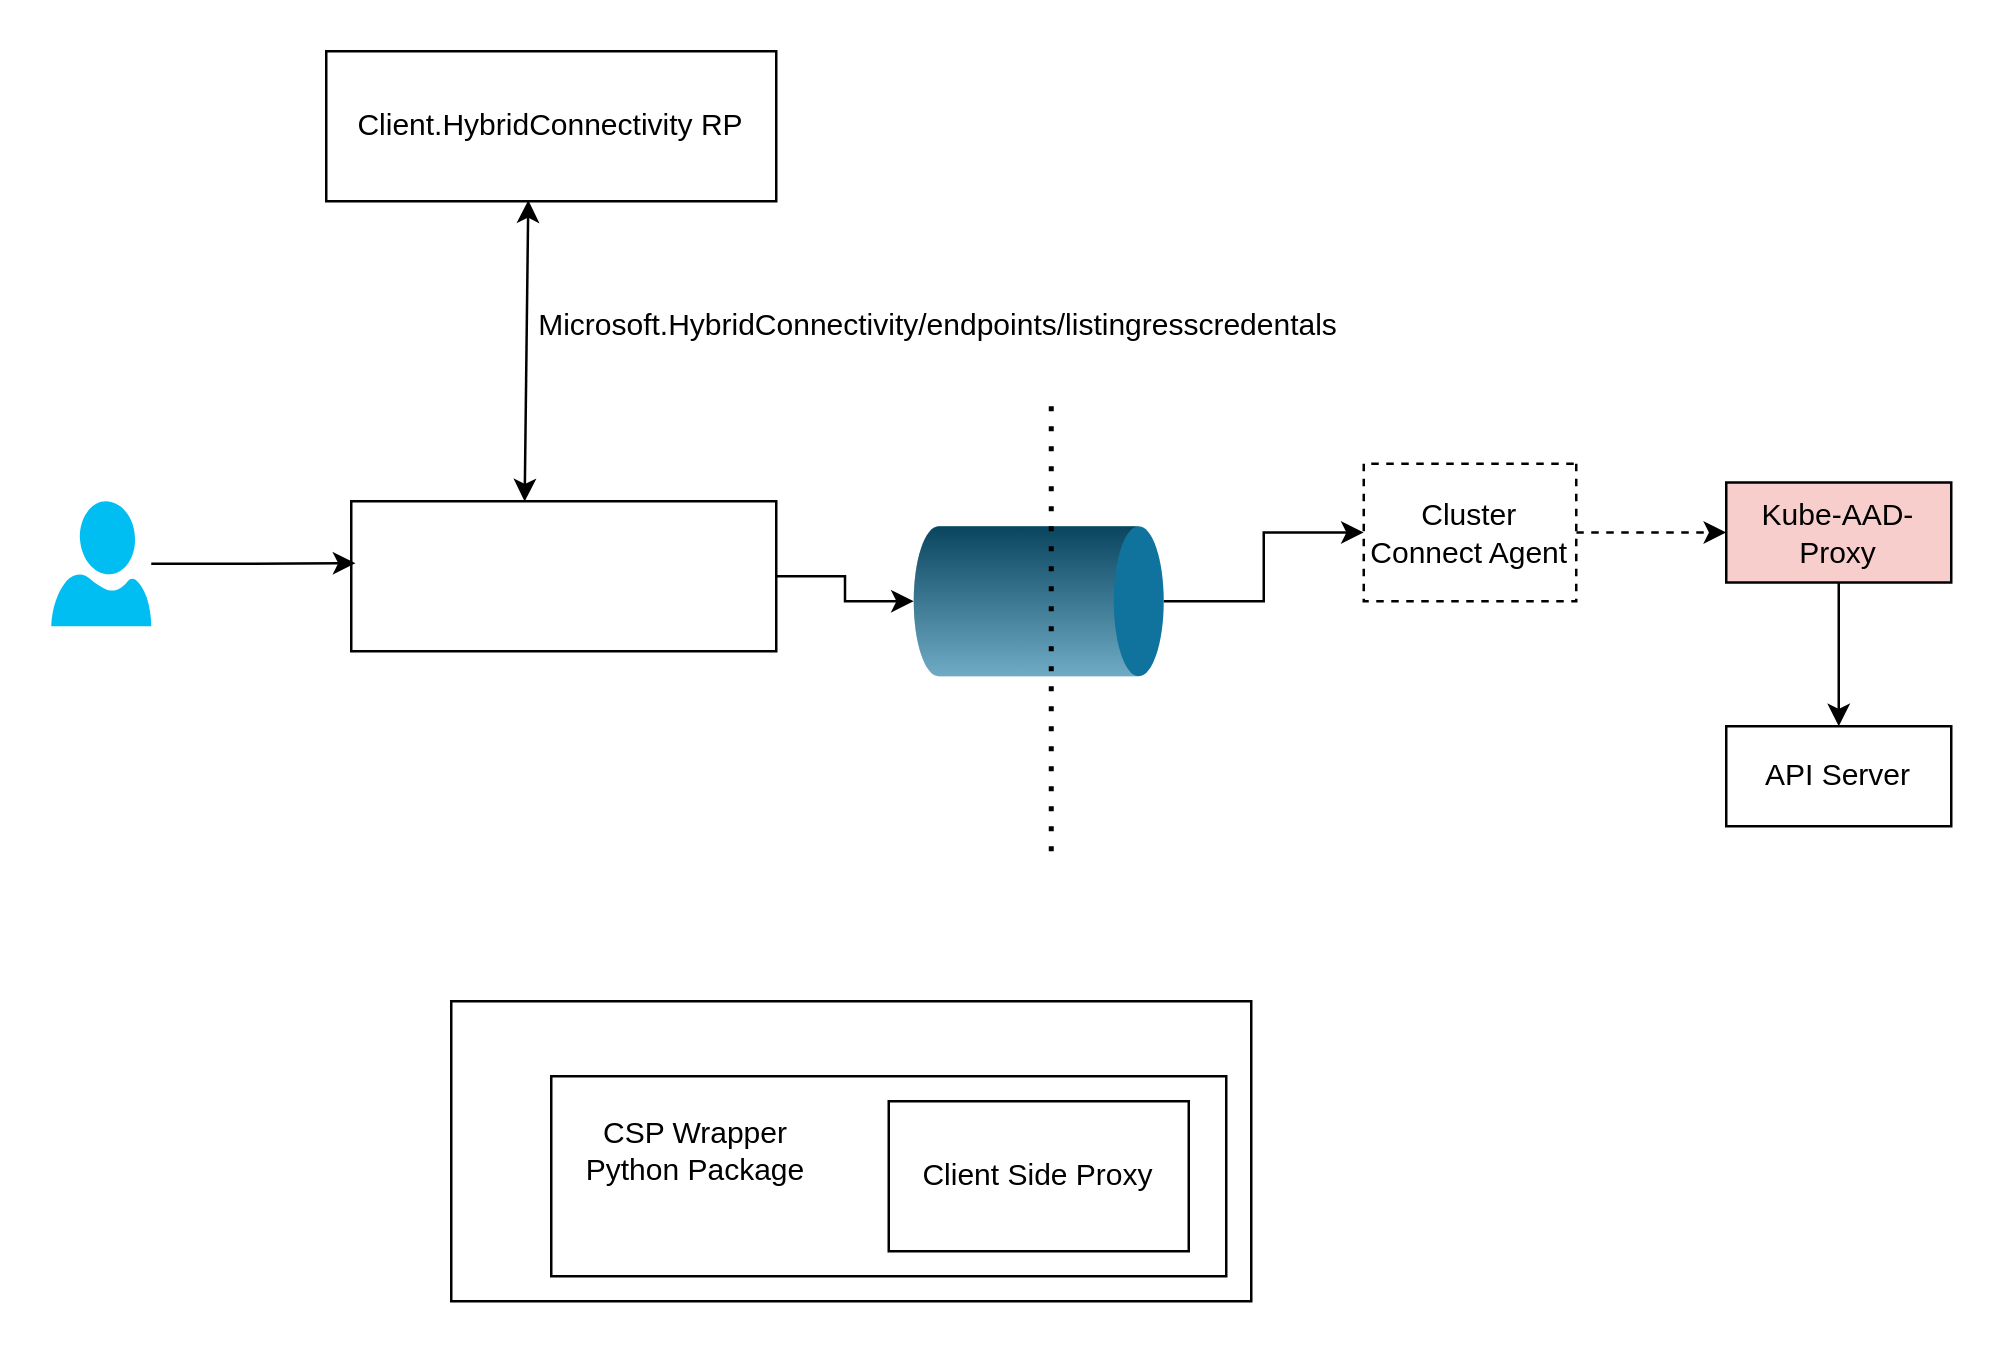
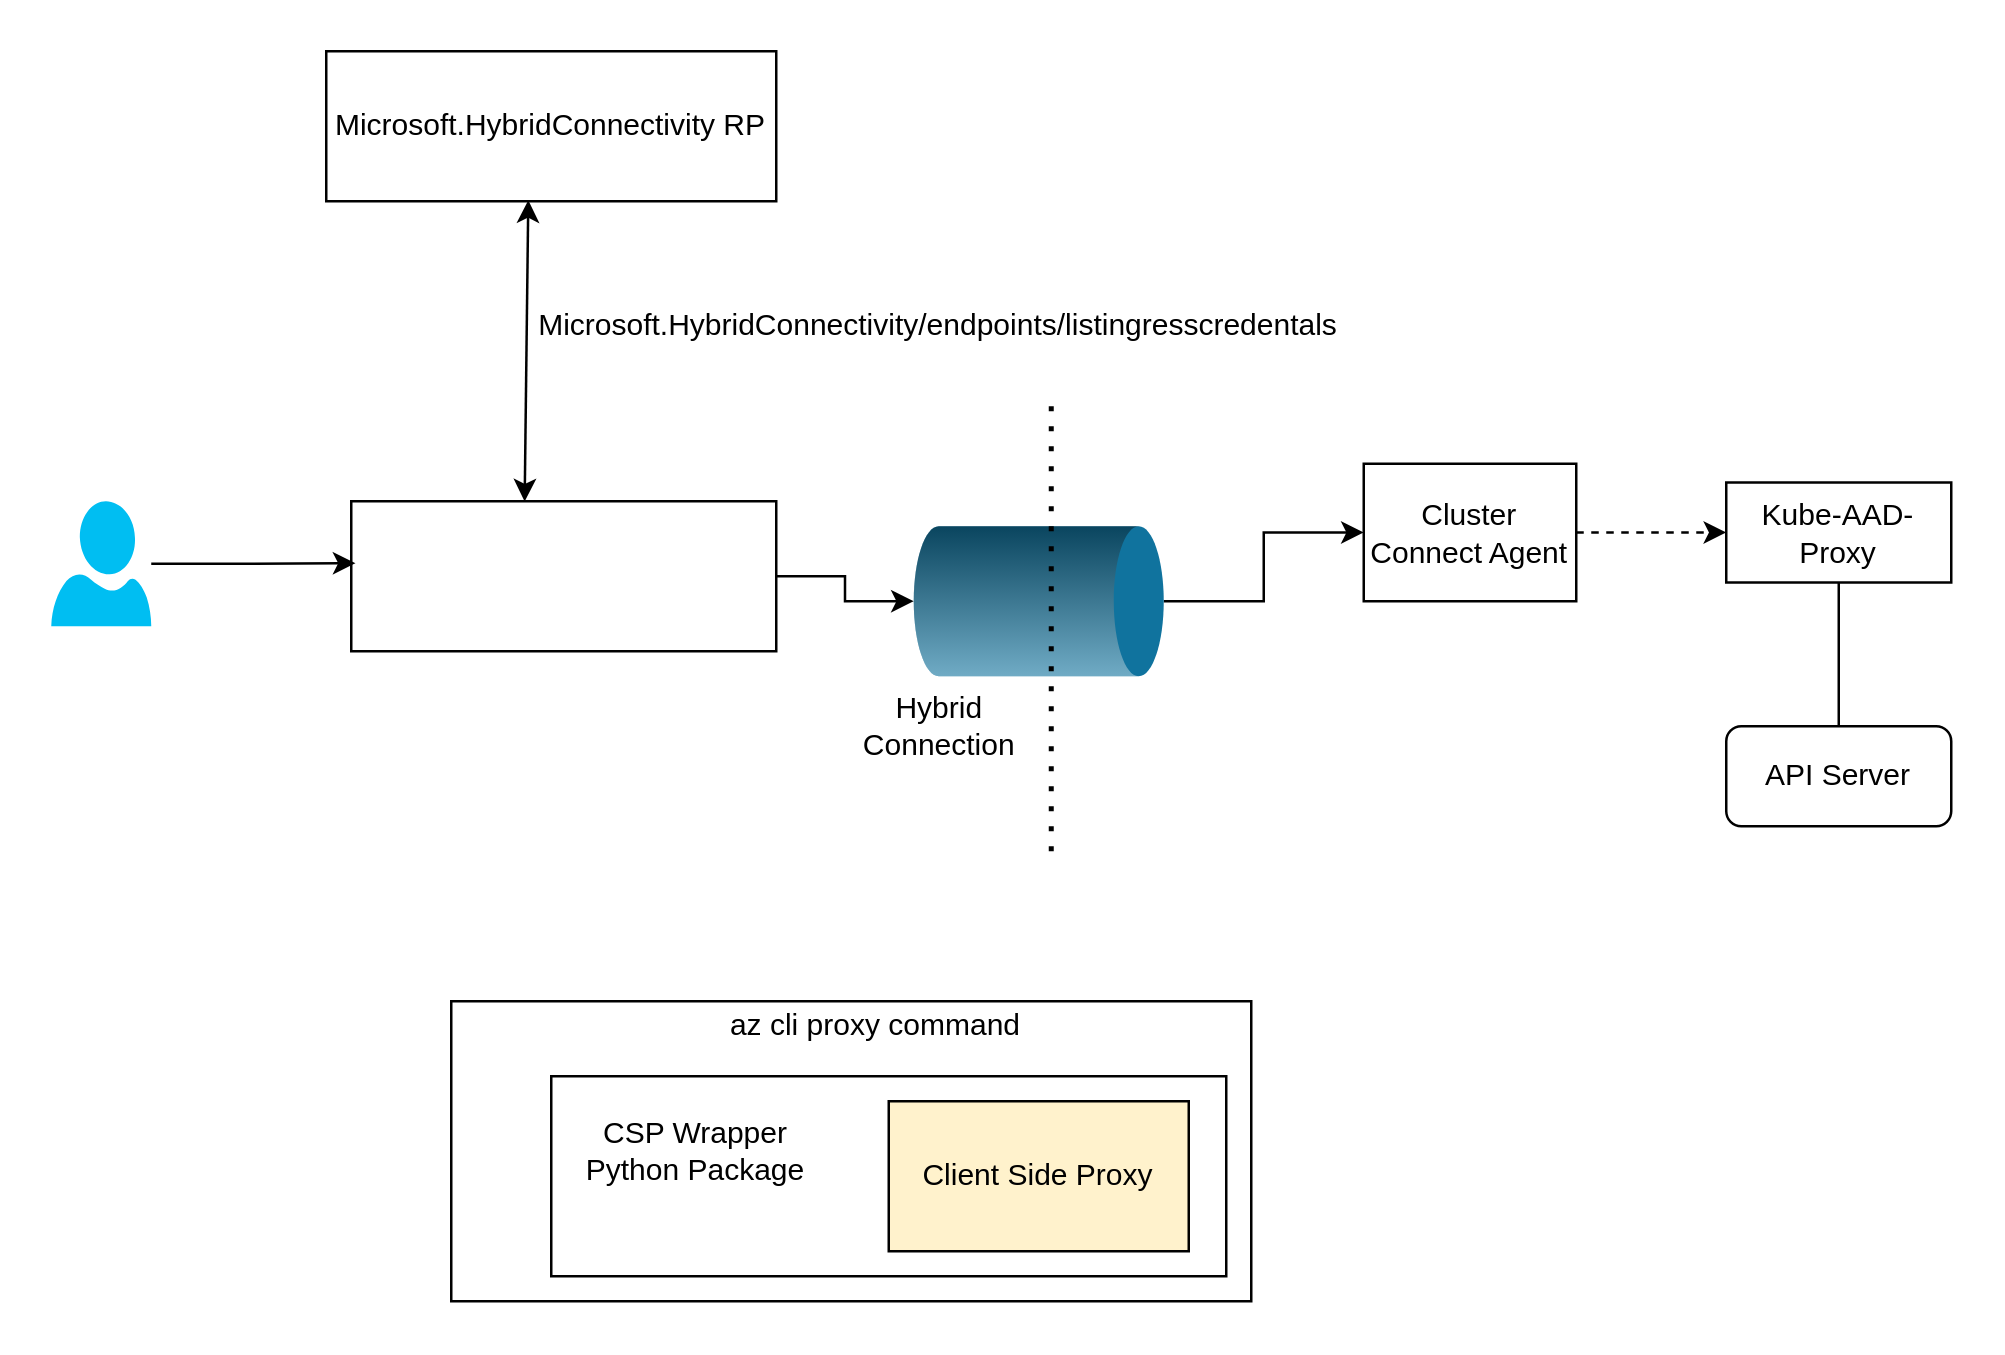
(551, 126) -> (551, 126)
(1470, 533) -> (1470, 533)
(1839, 533) -> (1839, 533)
(1839, 708) -> (1839, 715)
none -> (939, 726)
(1839, 776) -> (1839, 776)
none -> (876, 1026)
(1039, 1176) -> (1039, 1176)
